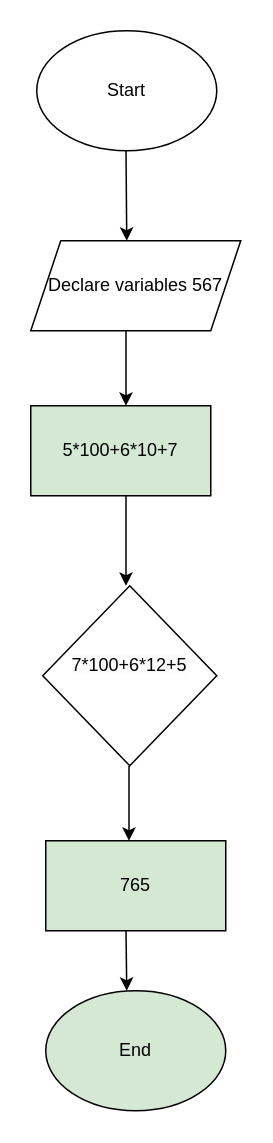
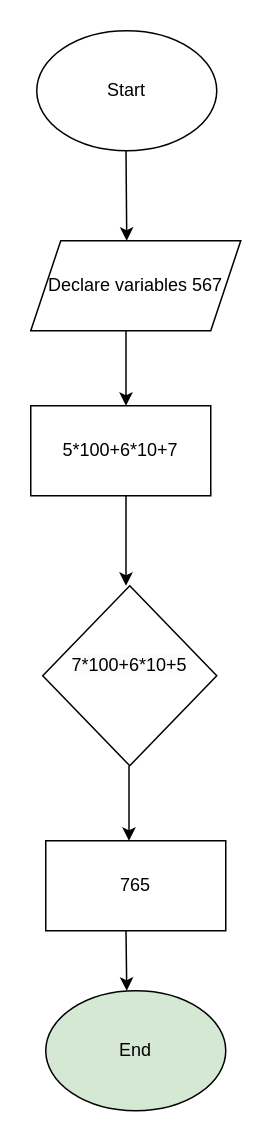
(121, 451) -> (121, 451)
(130, 676) -> (130, 676)
(136, 886) -> (136, 886)
